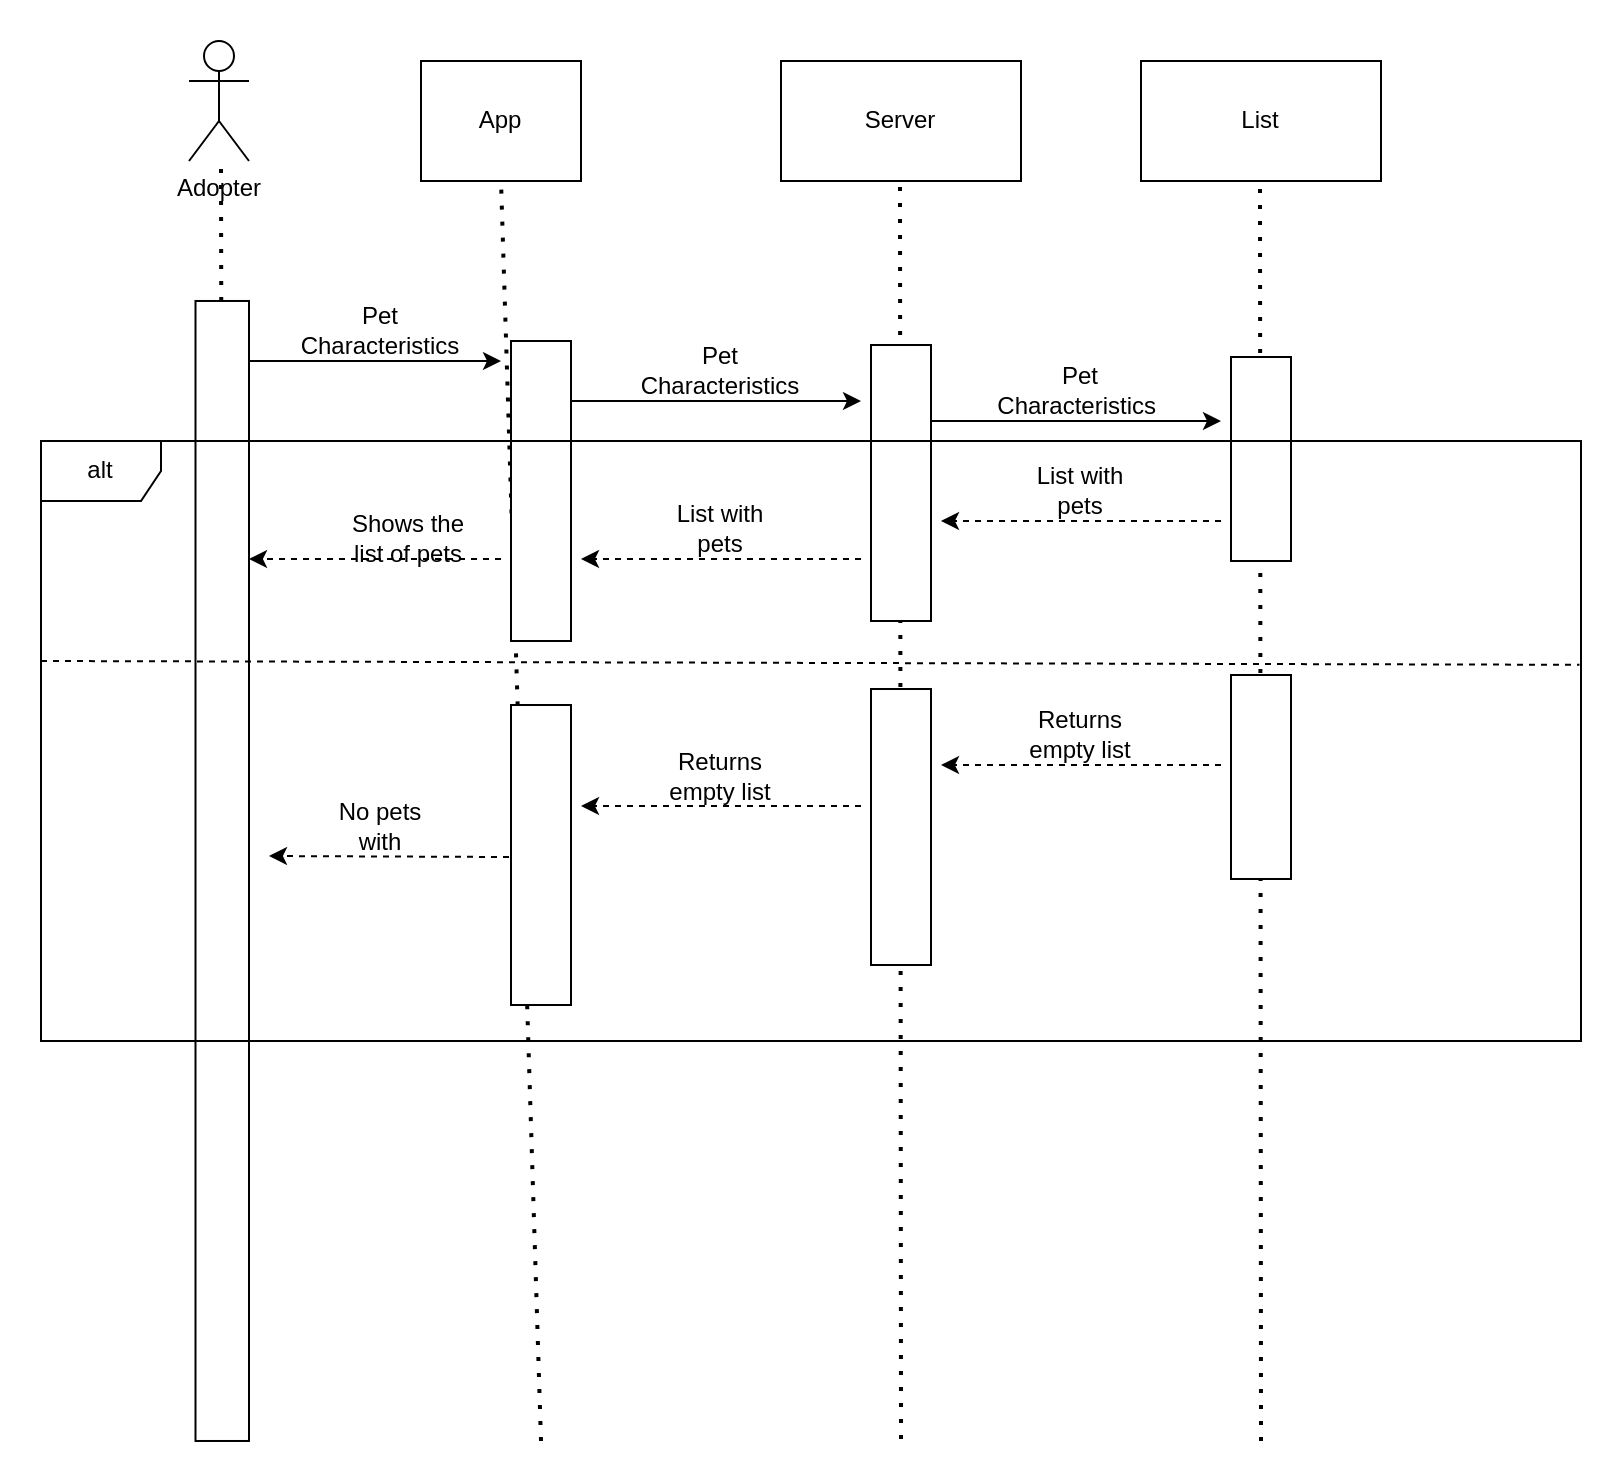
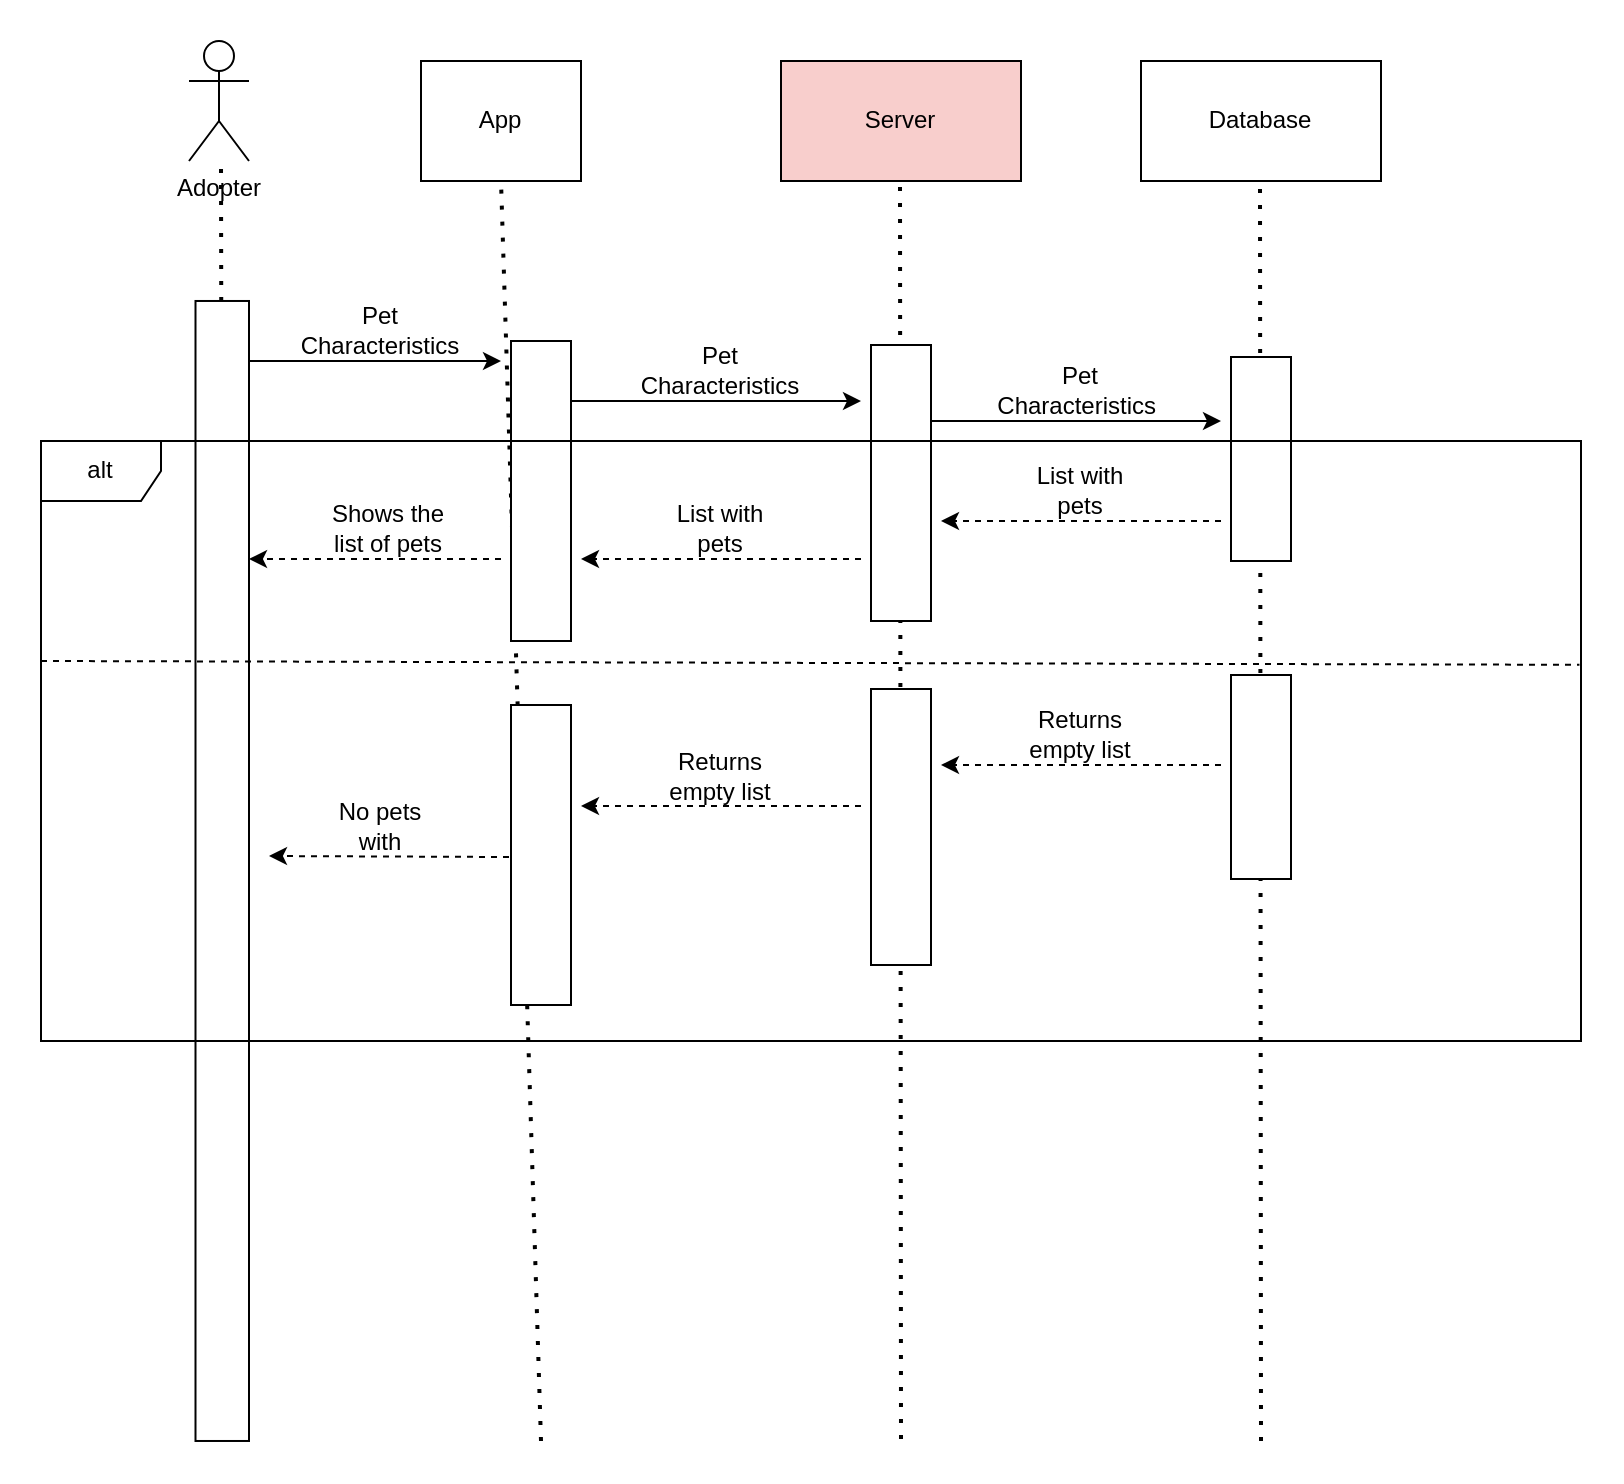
(901, 121) -> (901, 121)
(1261, 121) -> (1261, 121)
(409, 539) -> (389, 529)
